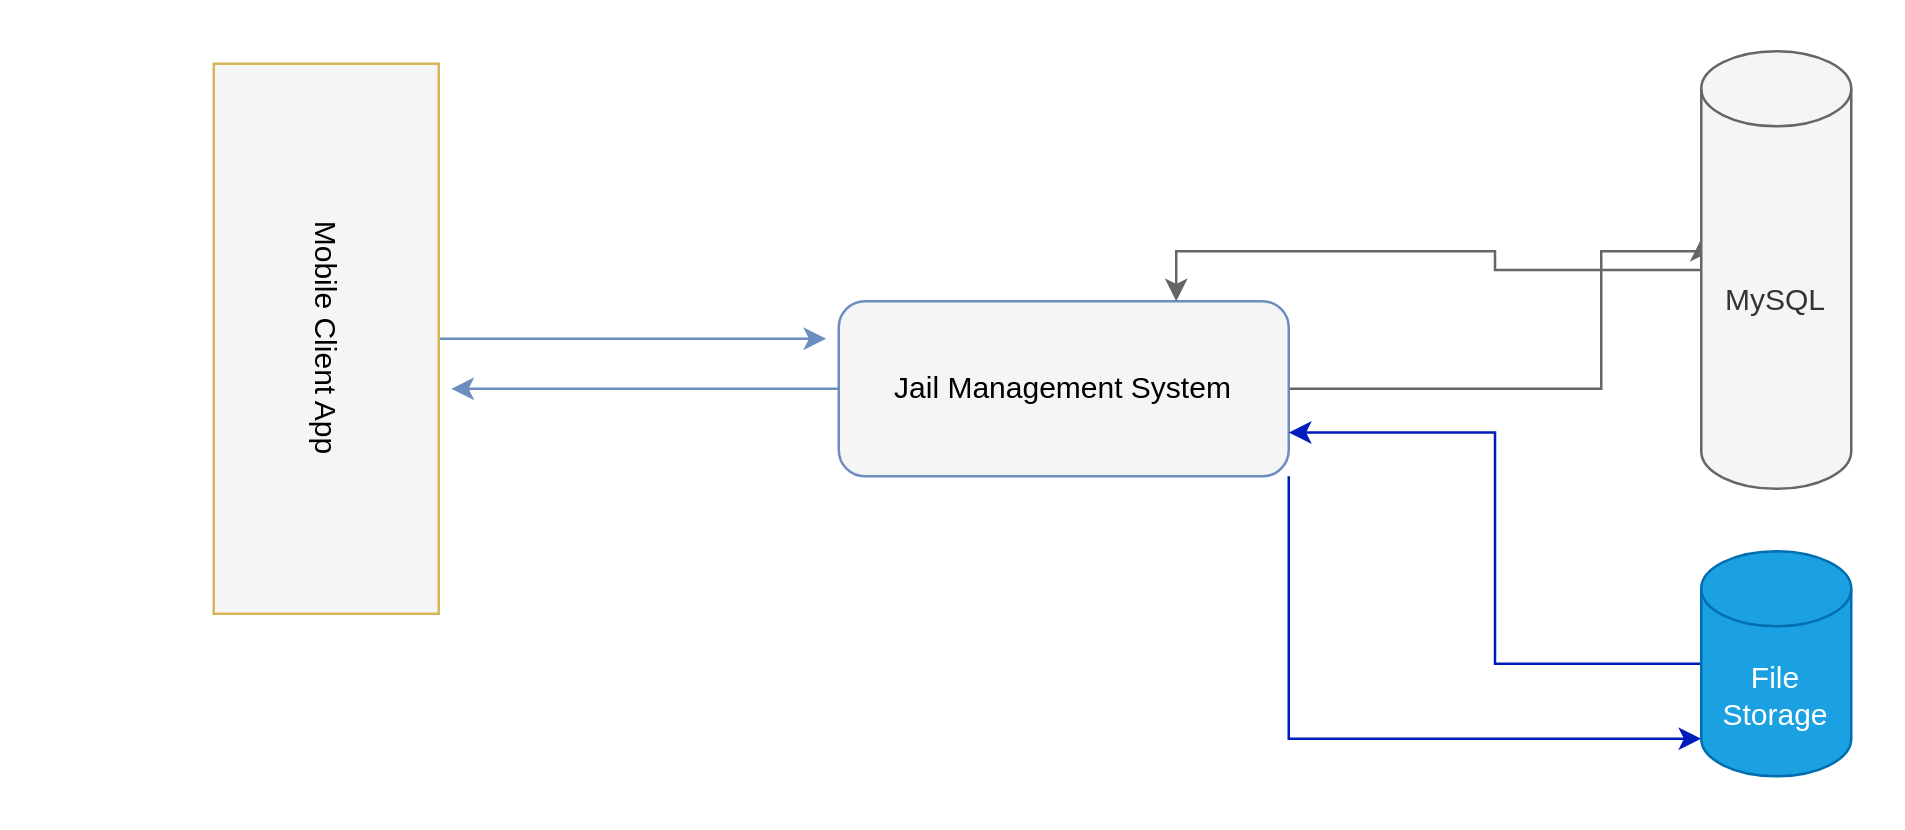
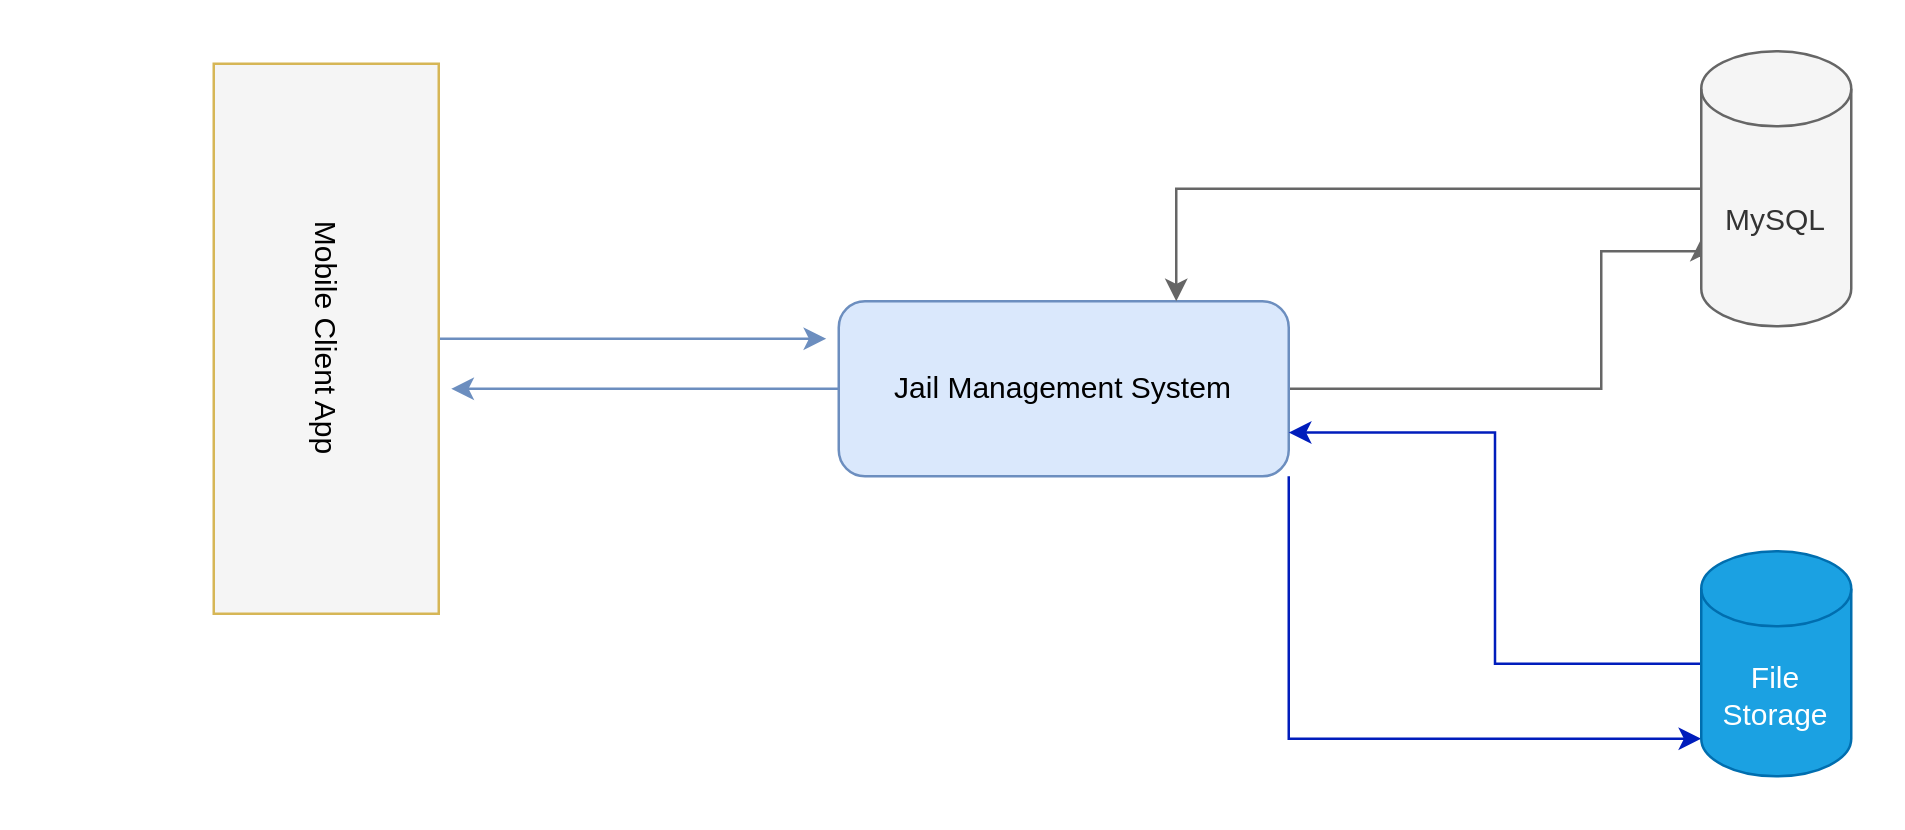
(1776, 270) -> (1776, 189)
(1064, 389) -> (1064, 389)
